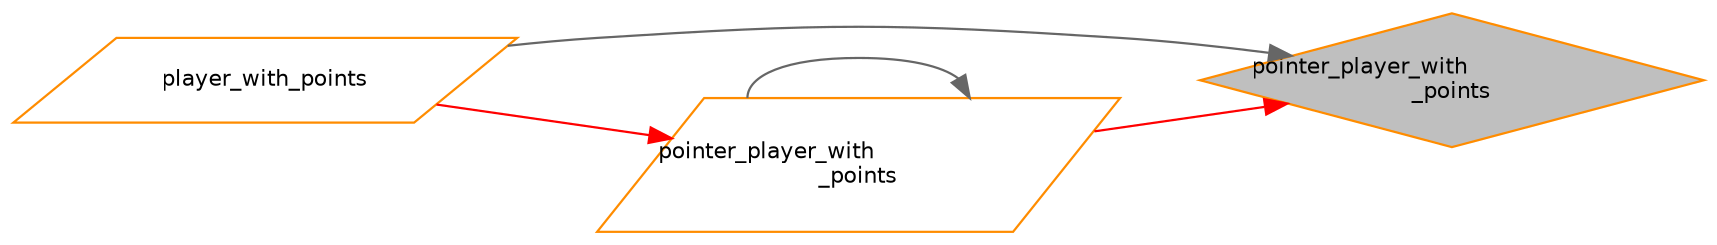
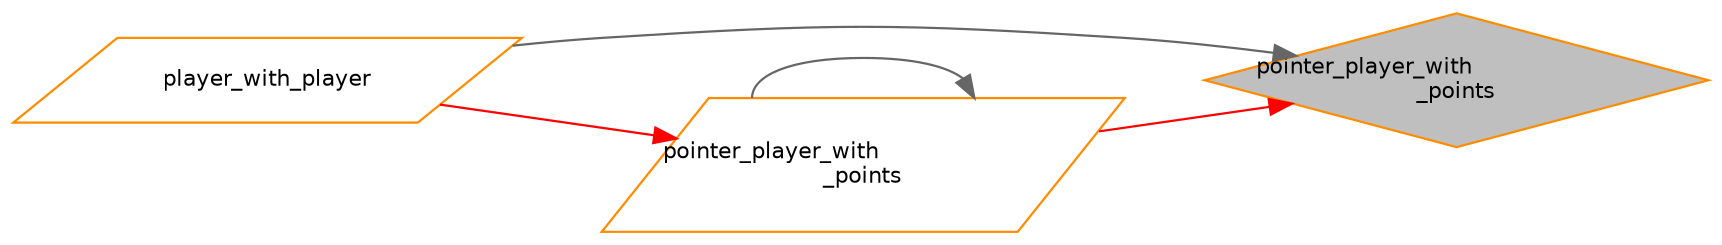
(265, 80) -> (268, 80)
